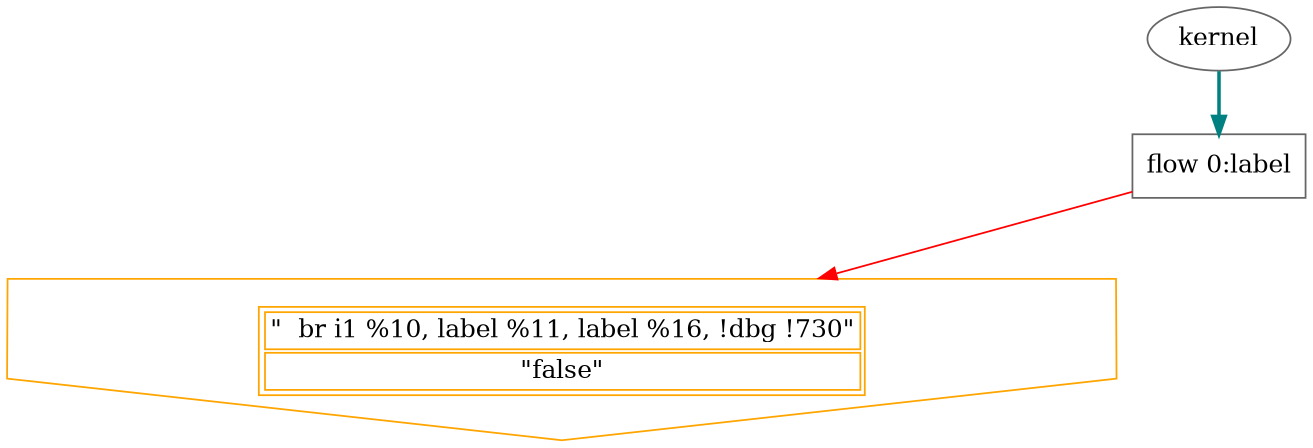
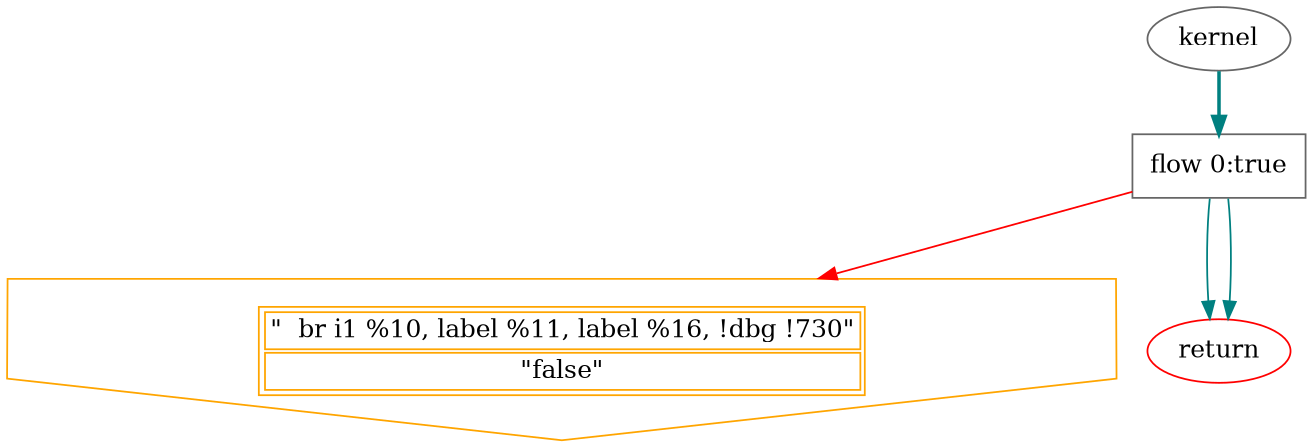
(1219, 166) -> (1219, 166)
none -> (1219, 351)
